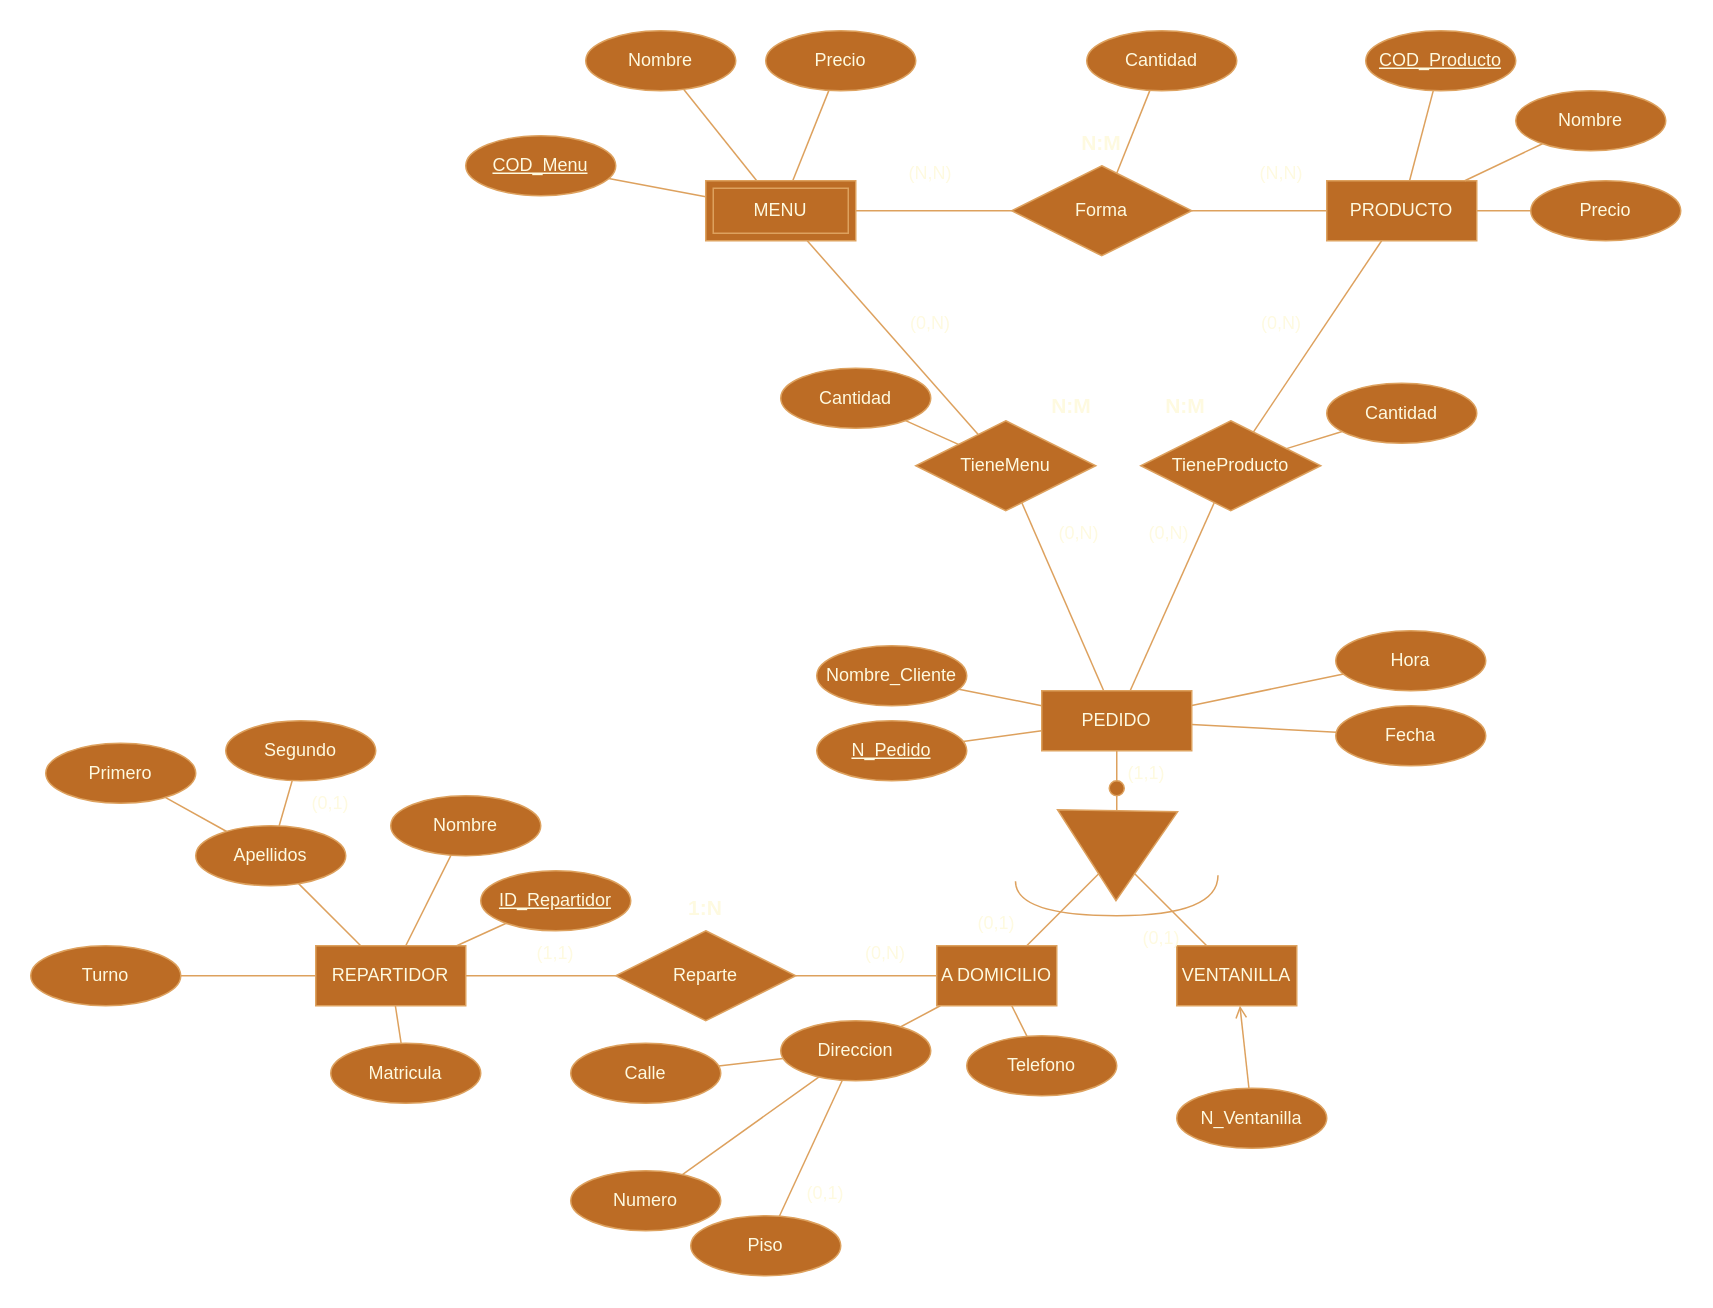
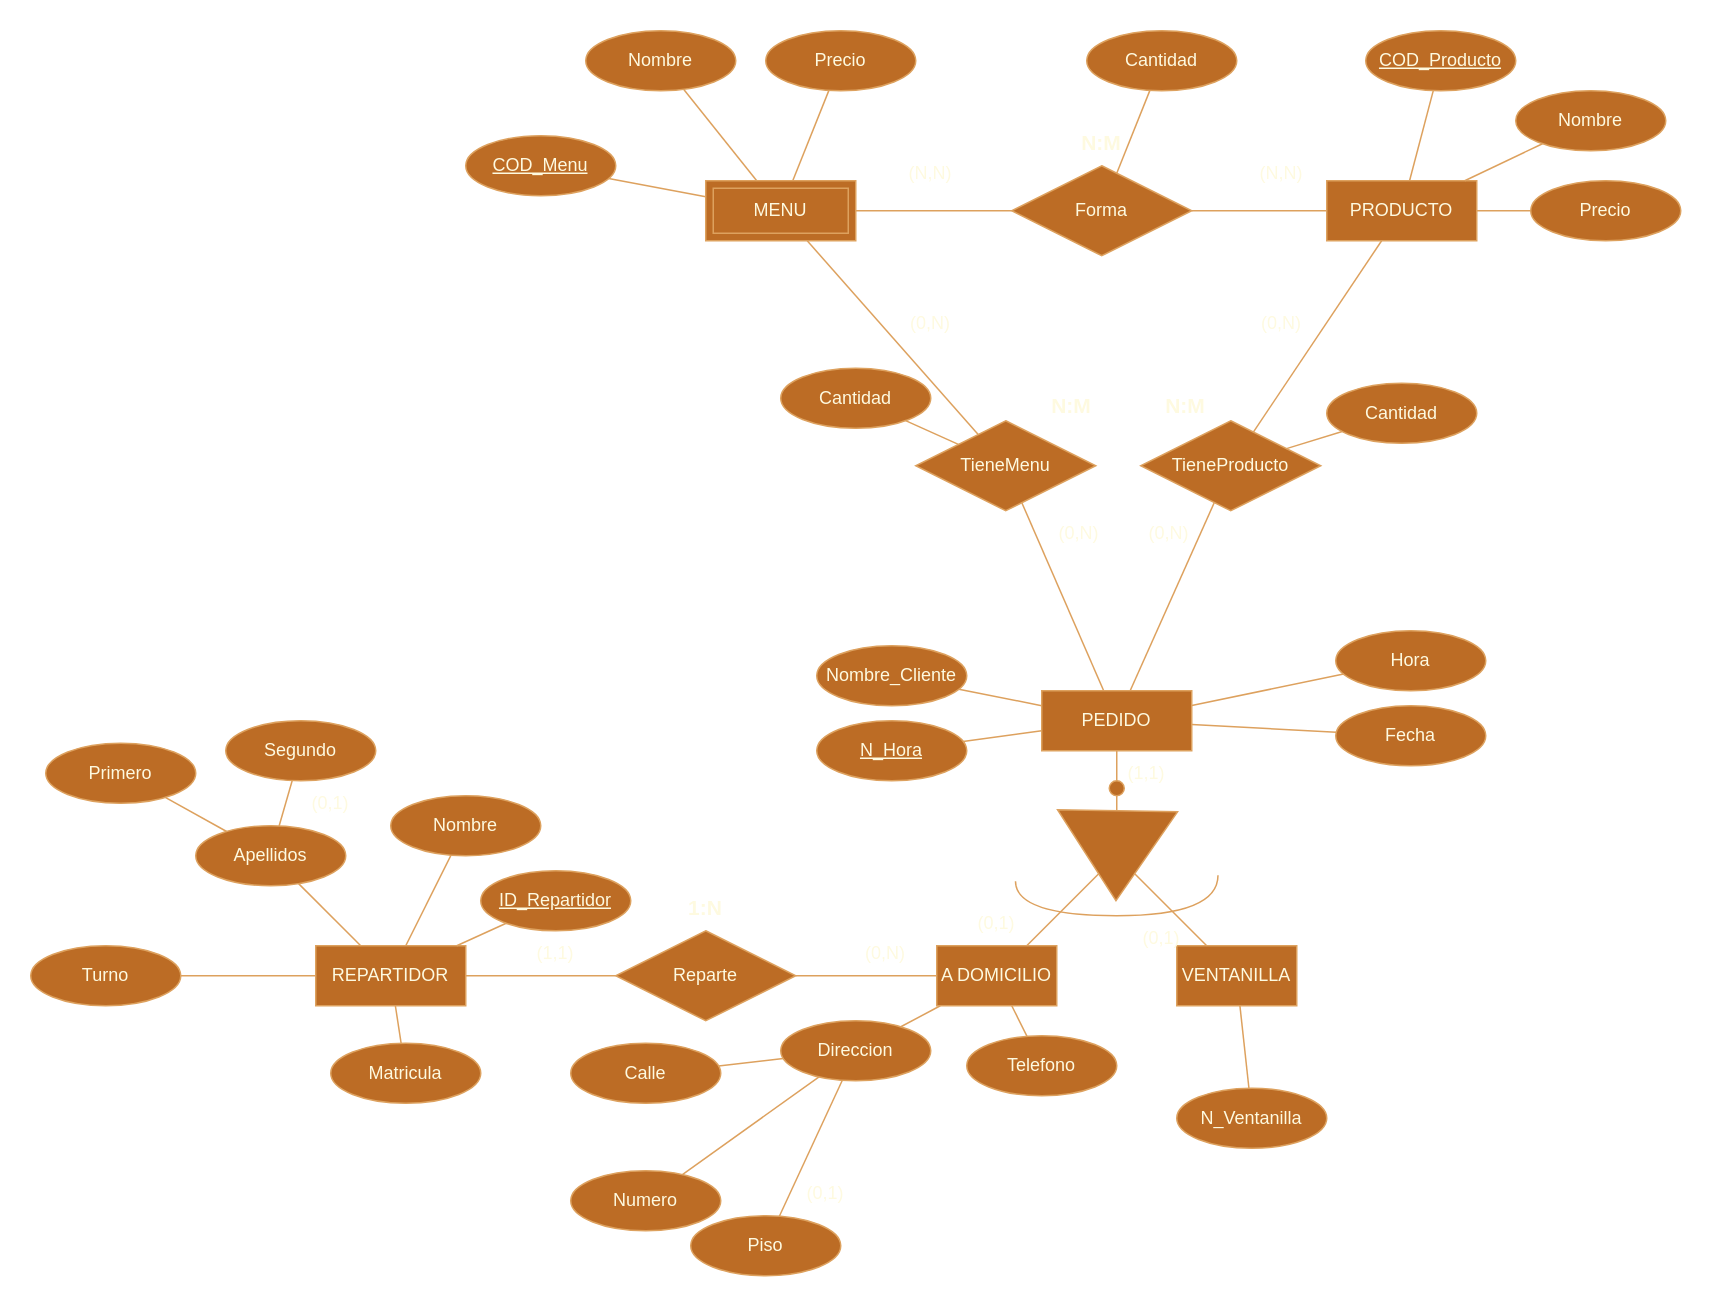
(892, 751) -> (892, 751)
(1241, 1012) -> (1240, 1011)
